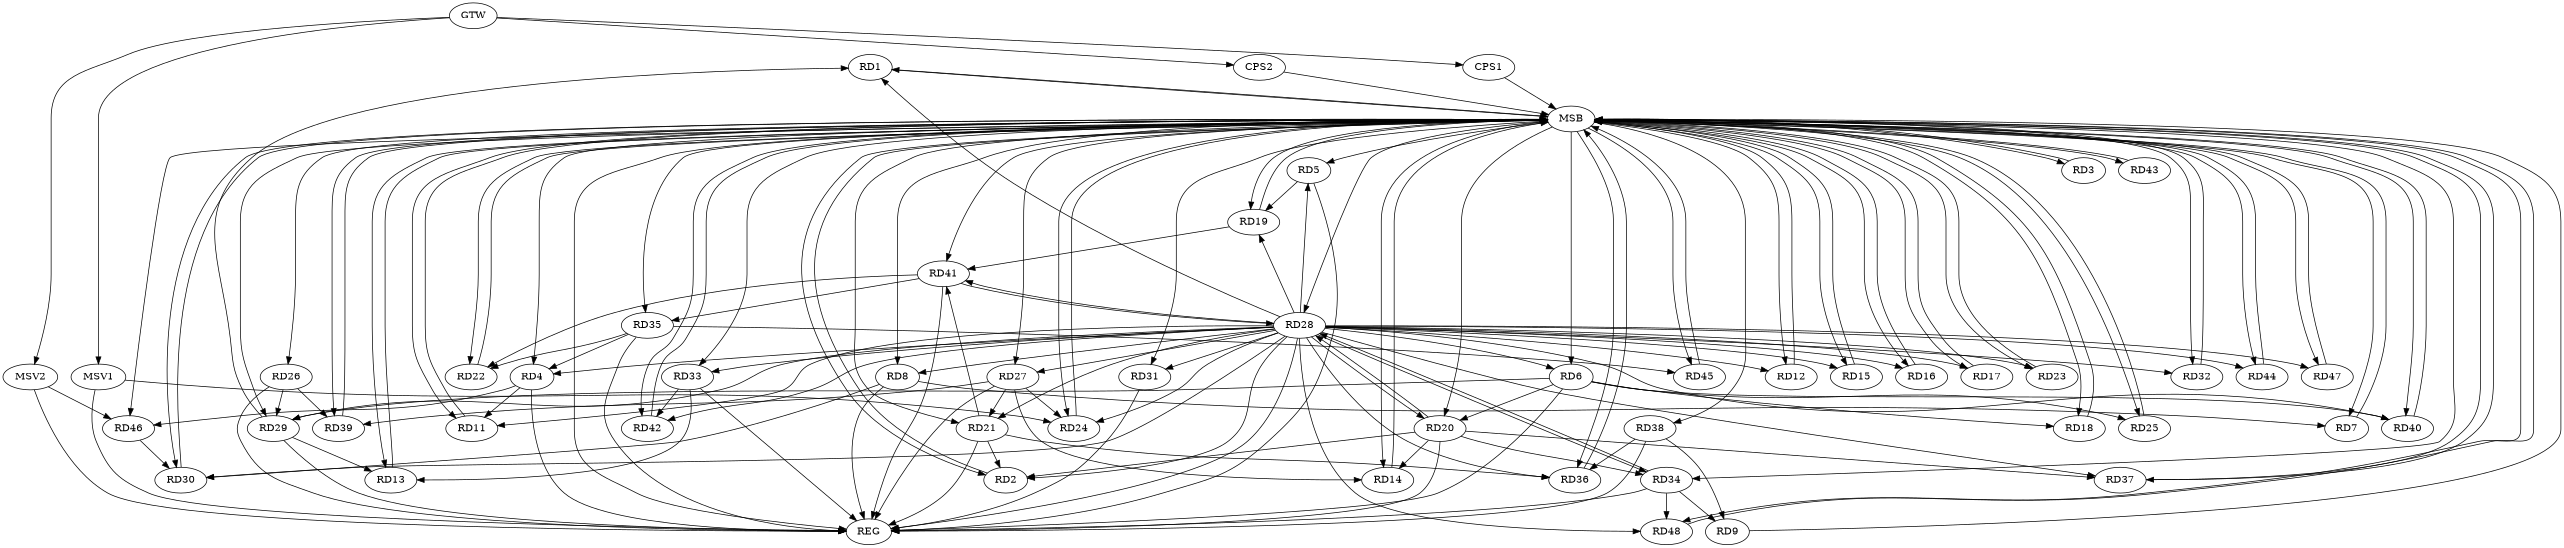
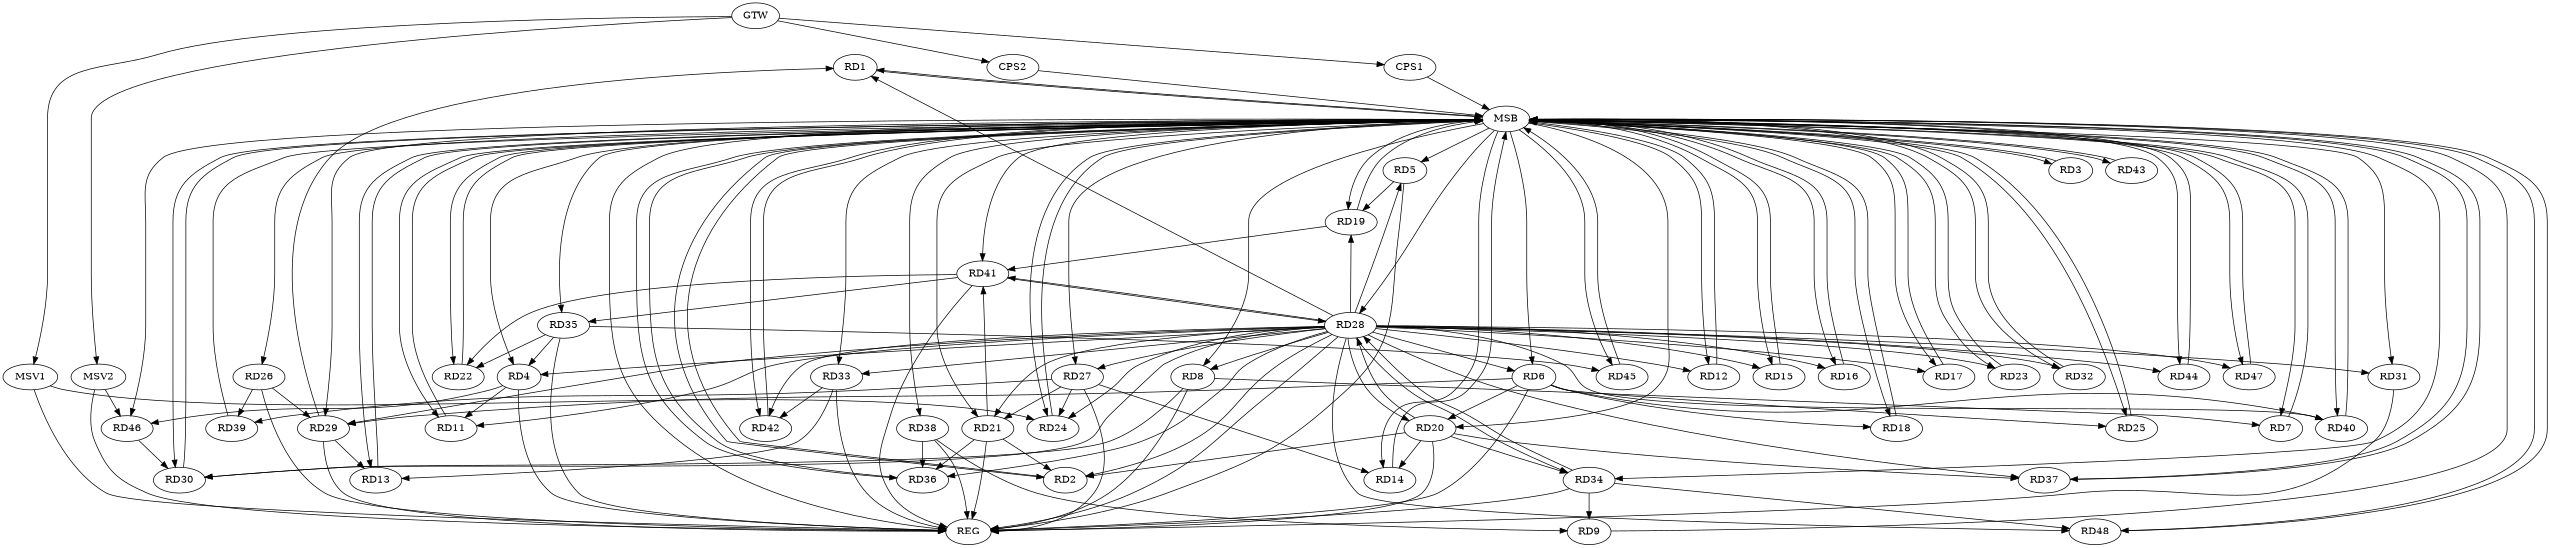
(821, 127) -> none
